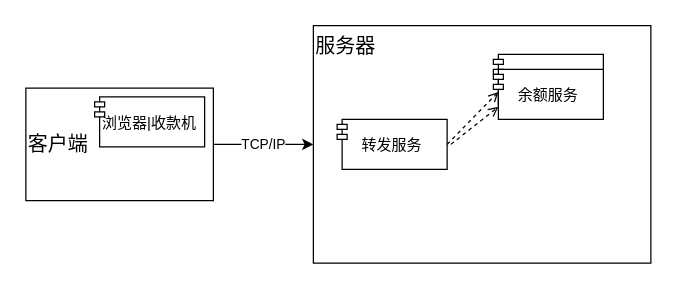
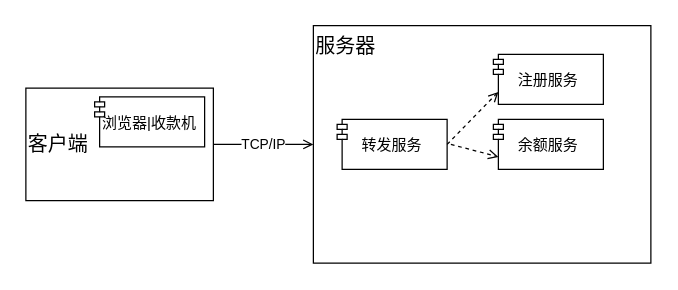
(548, 94) -> (548, 144)
(303, 144) -> (305, 144)
